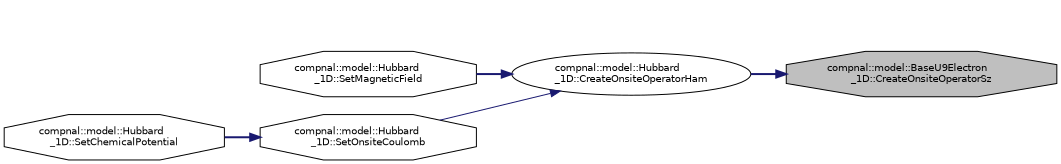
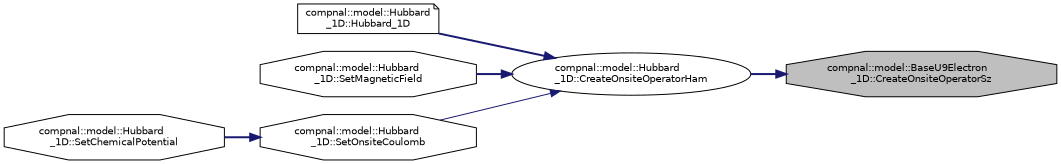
none -> (368, 19)
